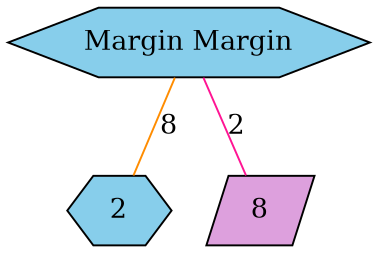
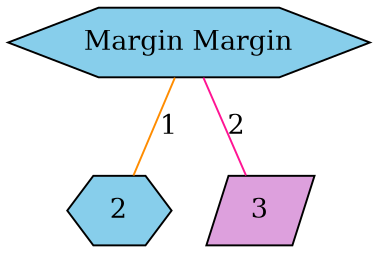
(170, 127) -> (170, 127)
(260, 211) -> (260, 211)
